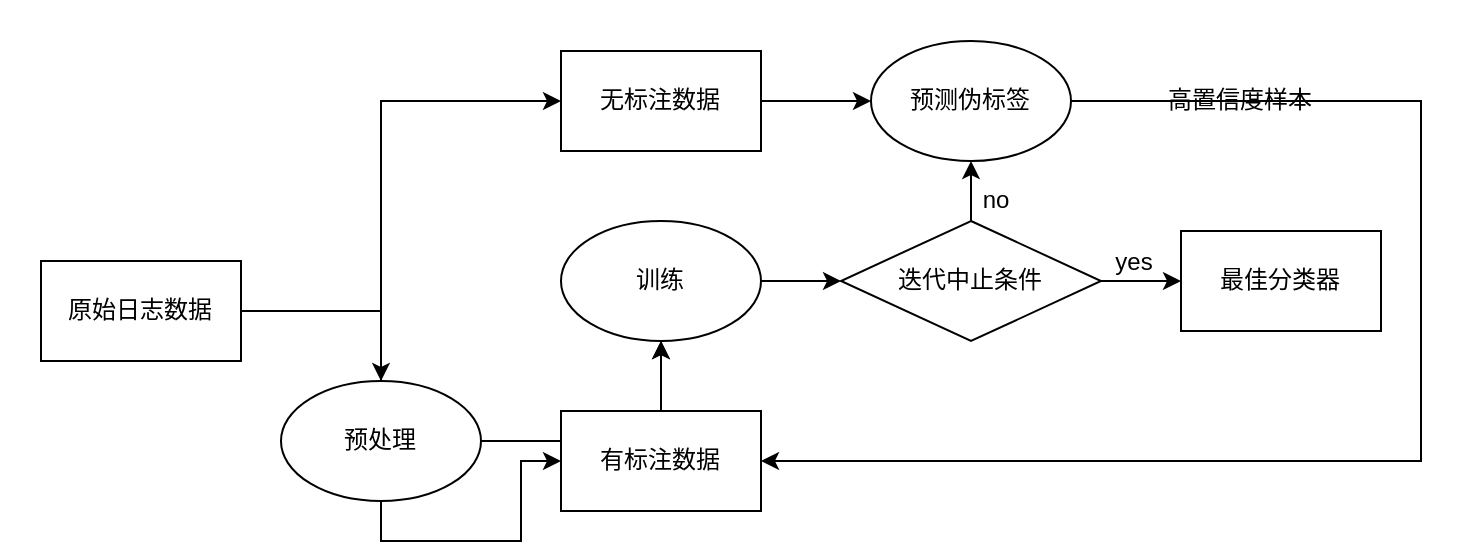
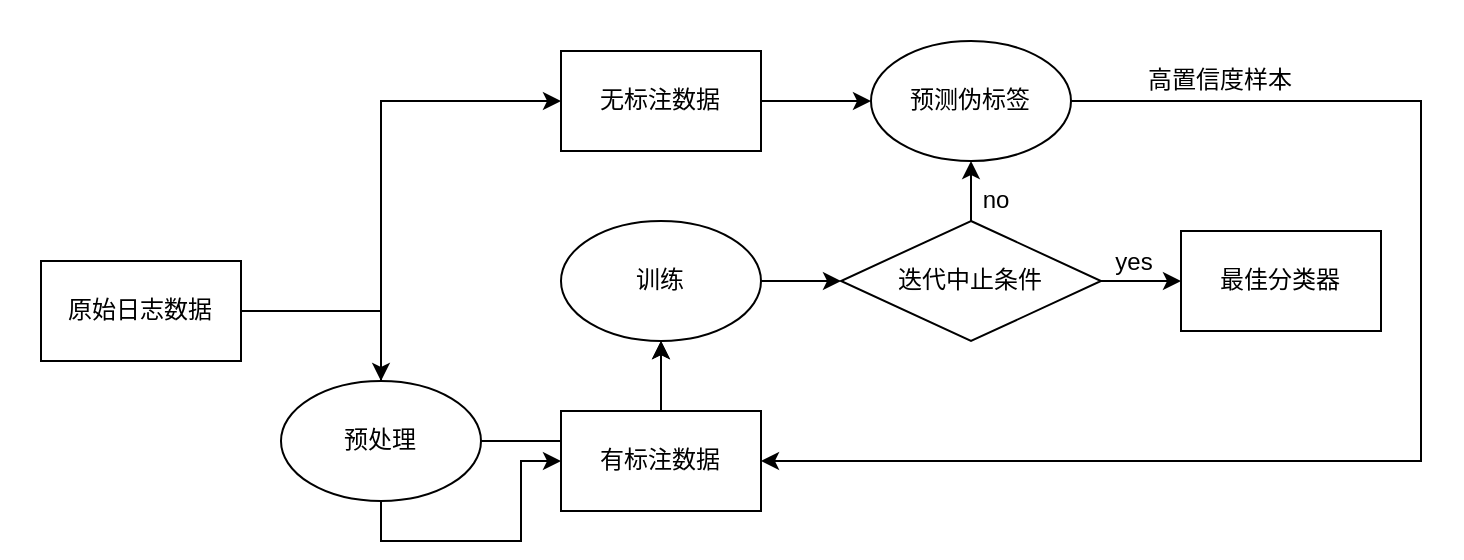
(1241, 101) -> (1221, 81)
